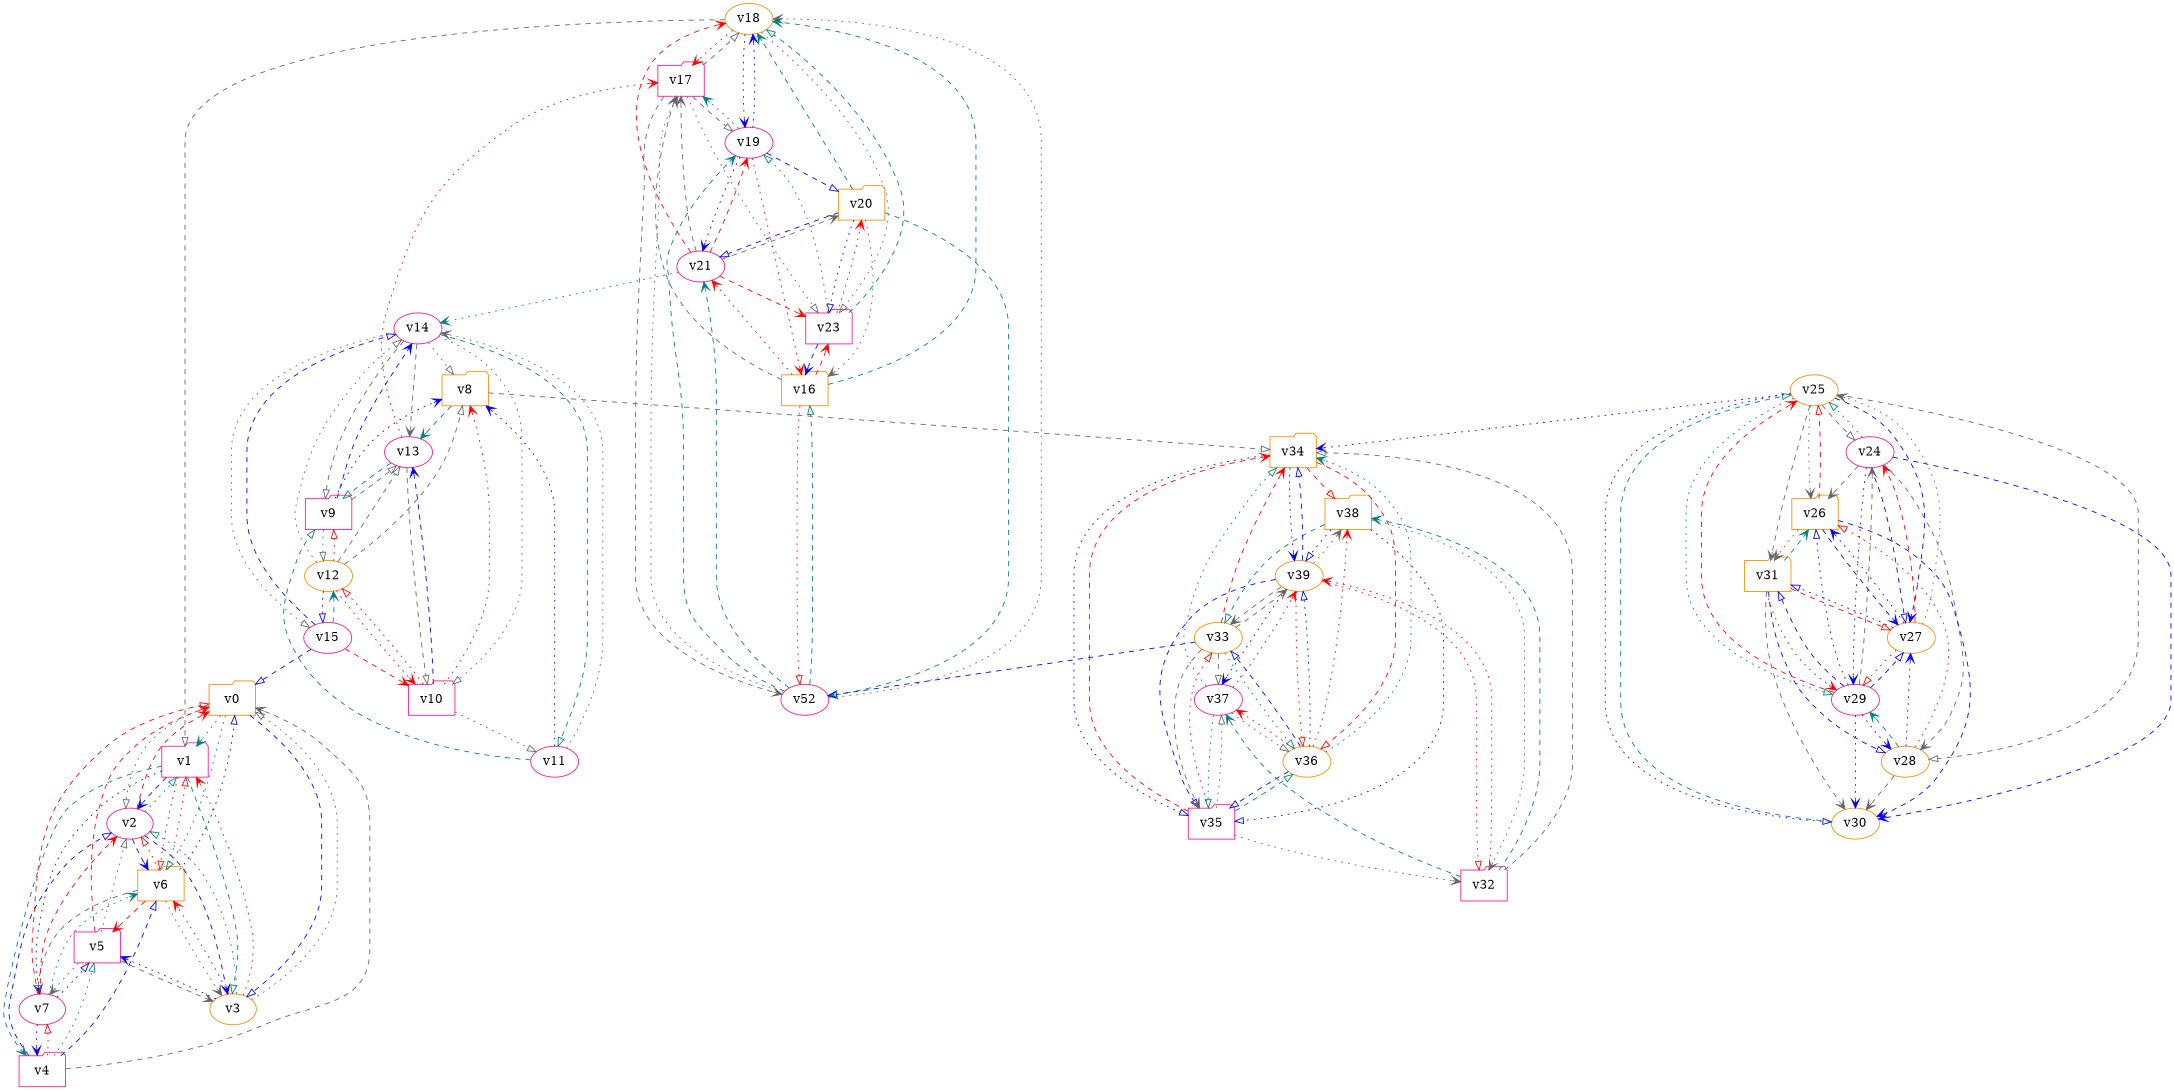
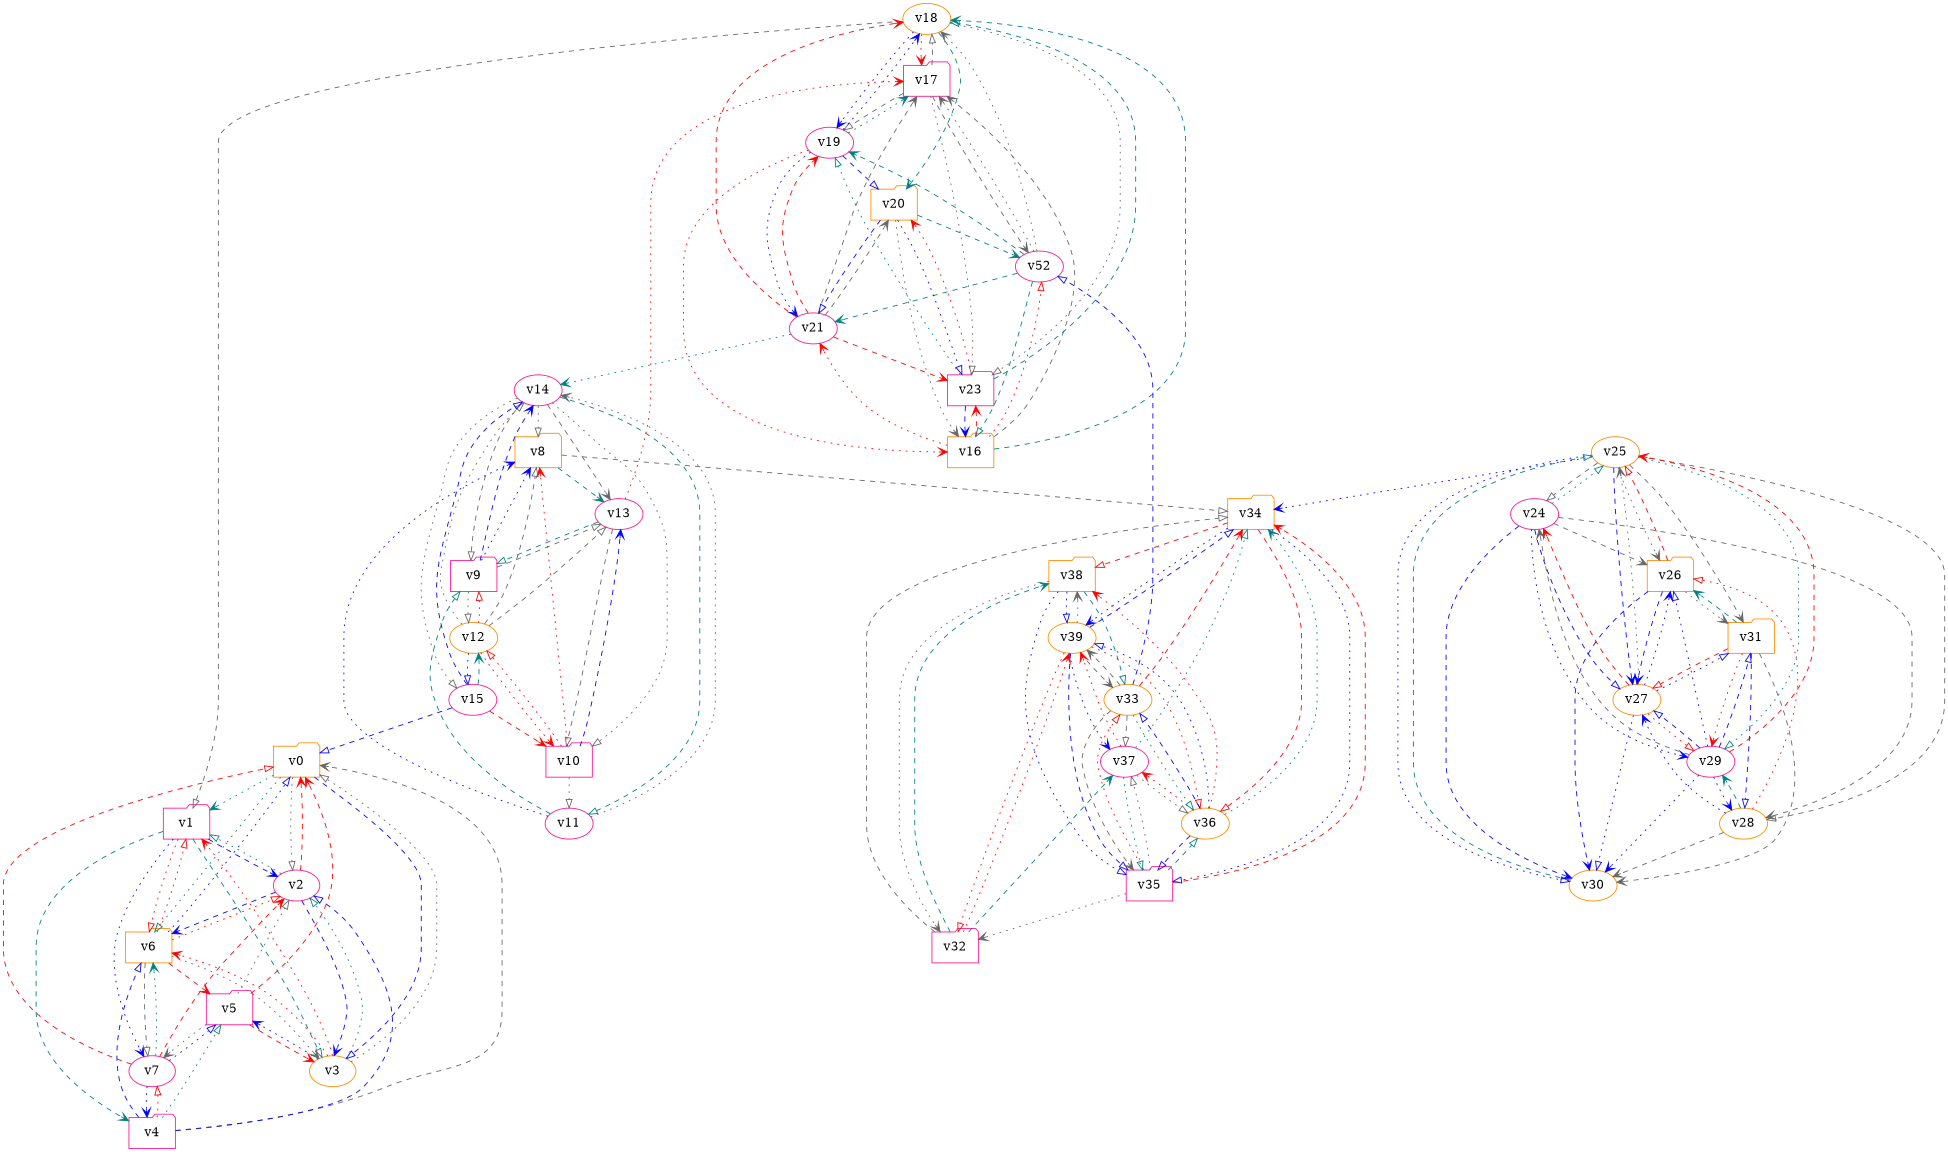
(807, 115) -> (957, 98)
none -> (1616, 789)
(163, 980) -> (278, 1042)
